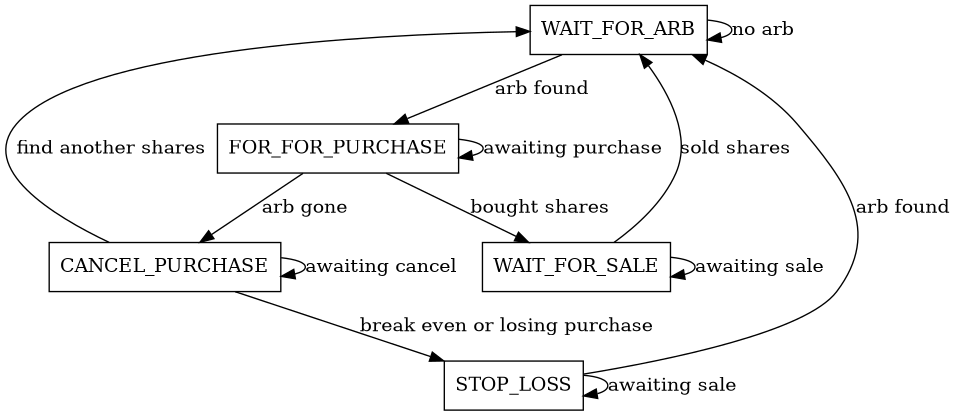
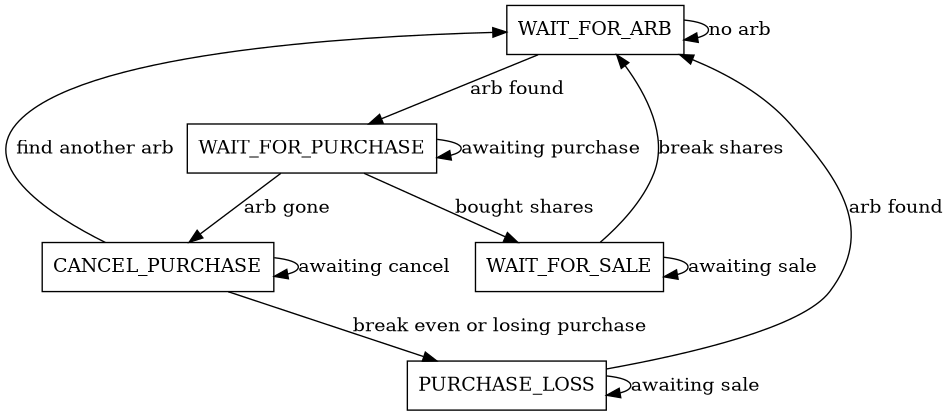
(111, 149) -> (95, 149)
(338, 149) -> (312, 149)
(736, 149) -> (721, 149)
(514, 386) -> (507, 386)
